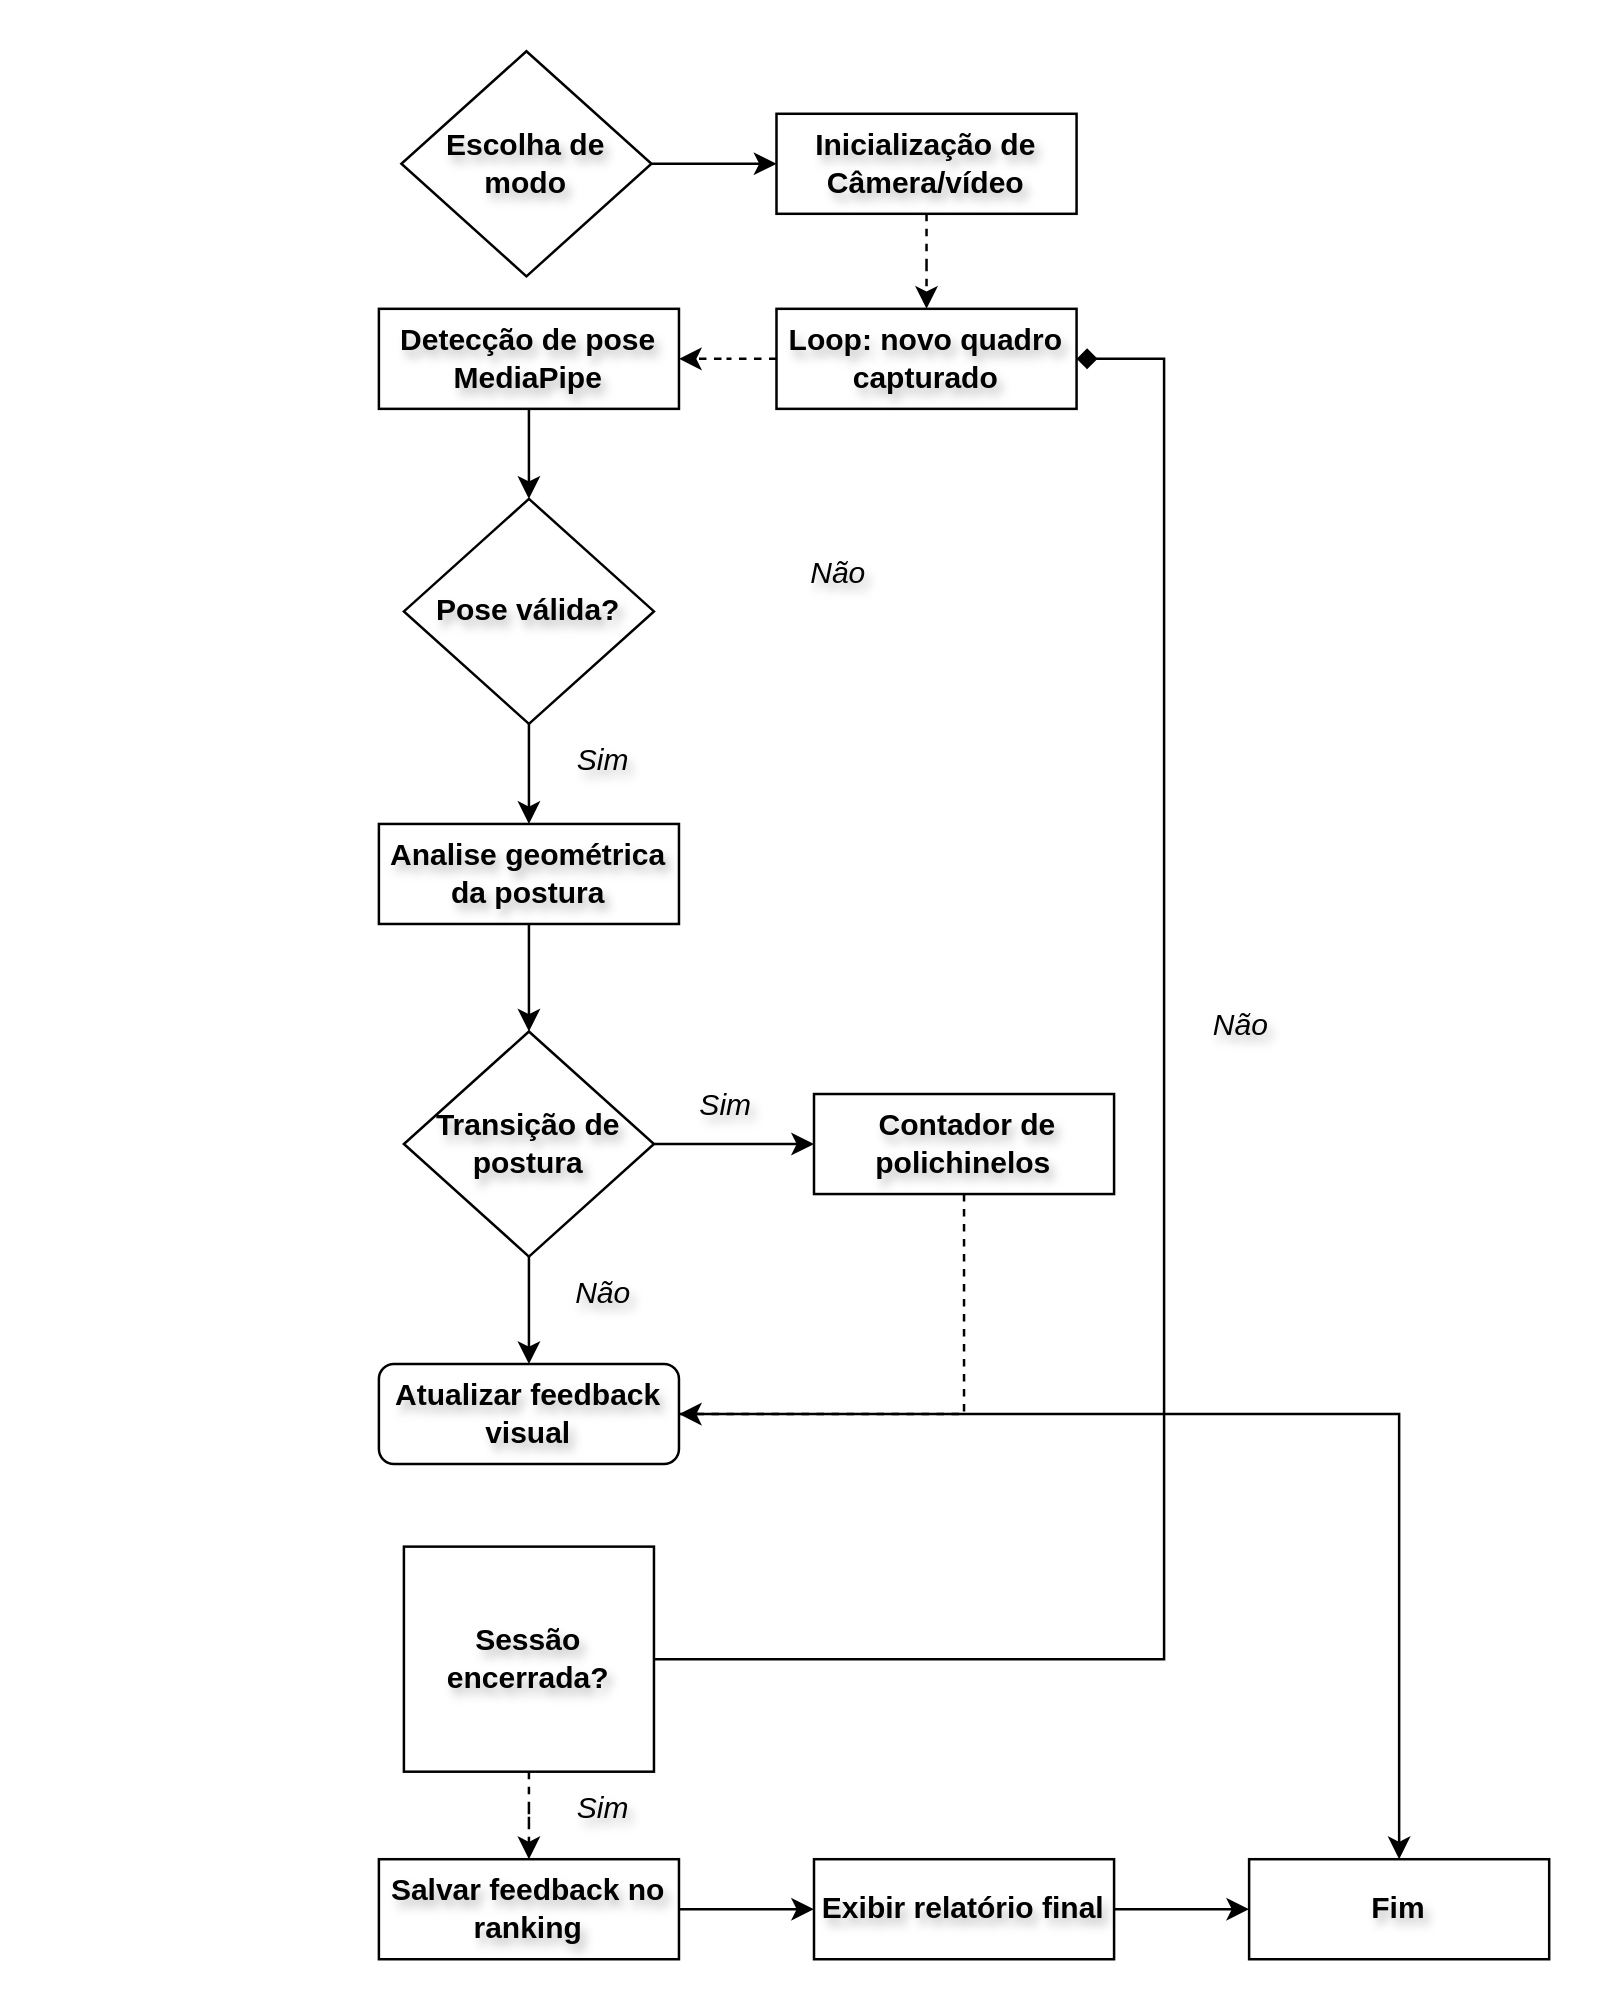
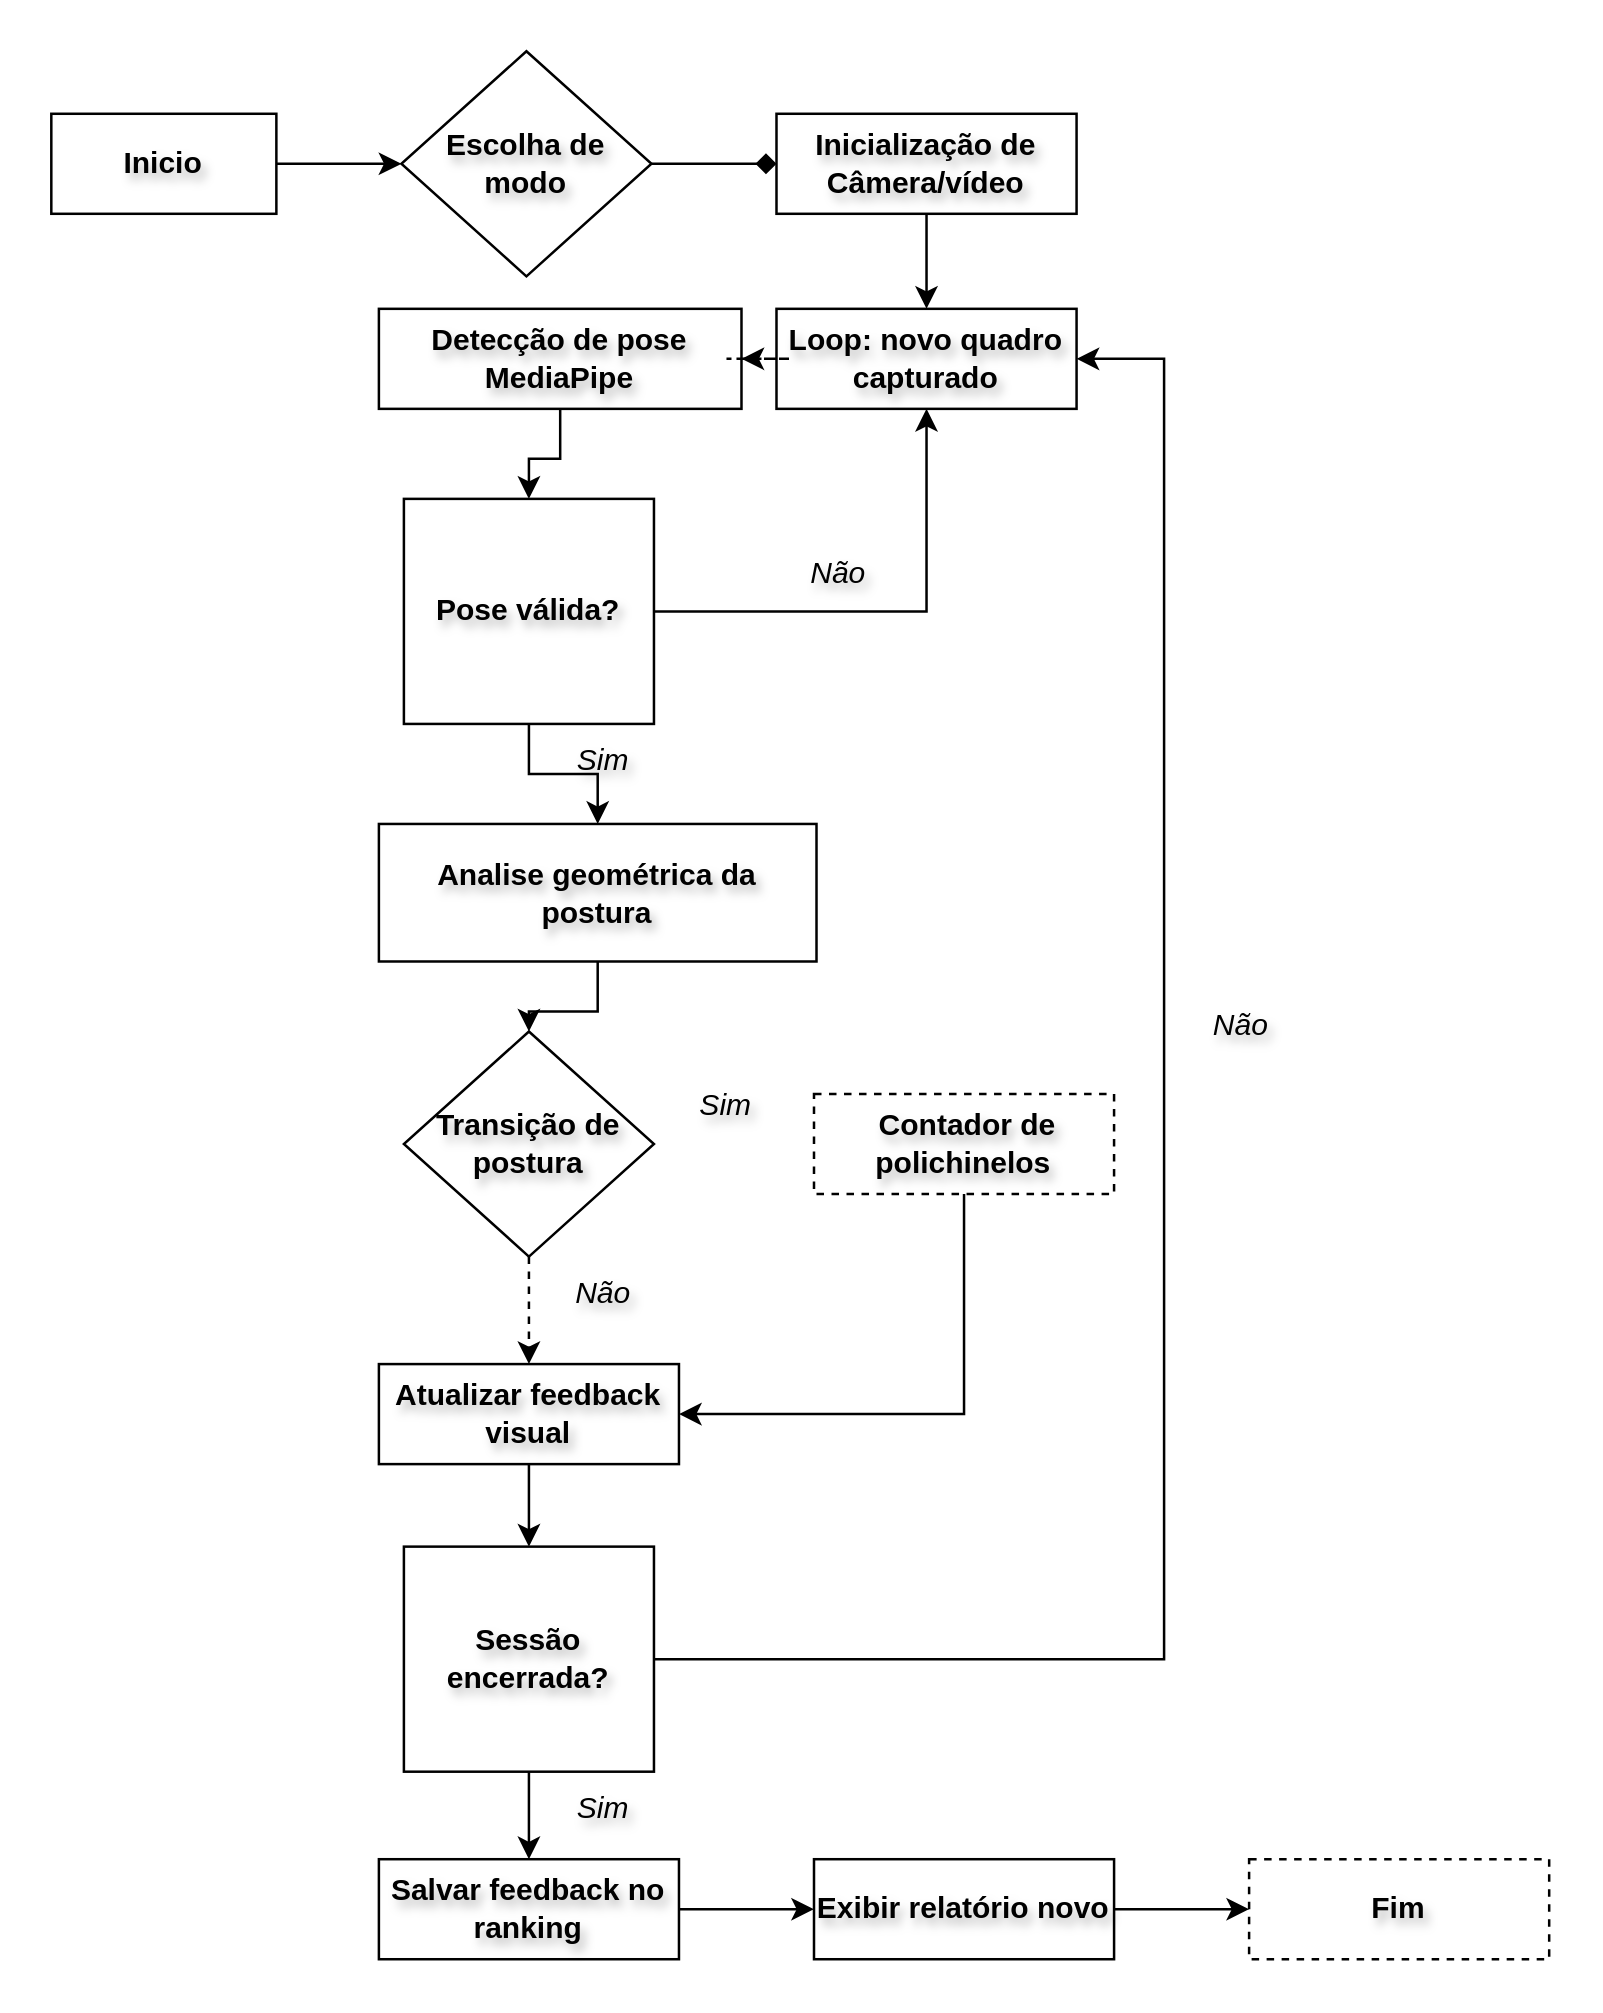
none -> (164, 164)
none -> (330, 164)
(757, 164) -> (756, 164)
(926, 239) -> (926, 239)
(529, 359) -> (560, 359)
(1097, 359) -> (1095, 359)
(529, 611) -> (529, 611)
none -> (883, 611)
(529, 874) -> (598, 893)
(727, 1144) -> none
(964, 1144) -> (964, 1144)
(964, 1299) -> (964, 1299)
(529, 1307) -> (529, 1307)
(529, 1414) -> (529, 1414)
(1399, 1512) -> (529, 1514)
(529, 1815) -> (529, 1815)
(964, 1909) -> (964, 1909)
(1399, 1909) -> (1399, 1909)
